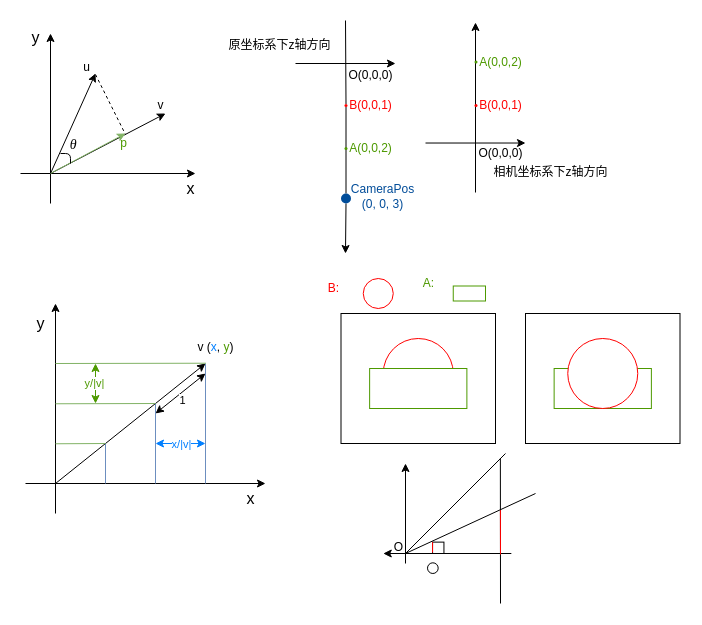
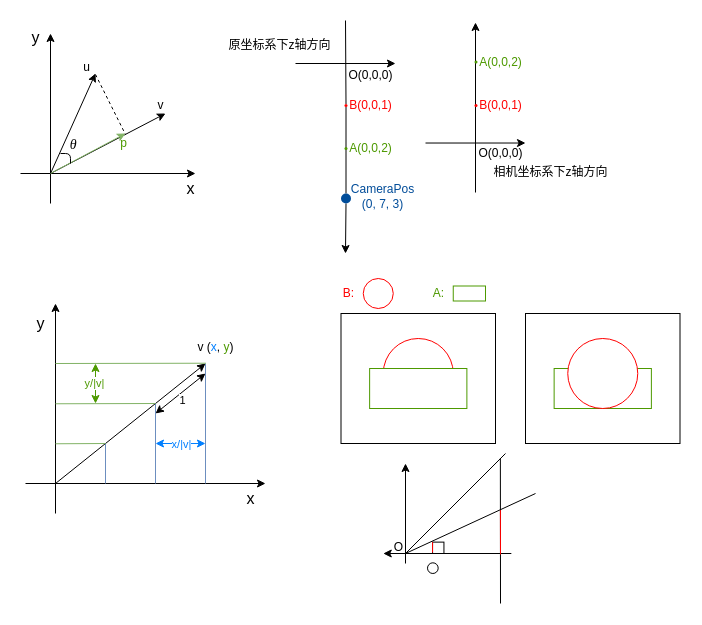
(383, 197) -> (383, 197)
(428, 284) -> (438, 294)
(333, 289) -> (348, 294)
